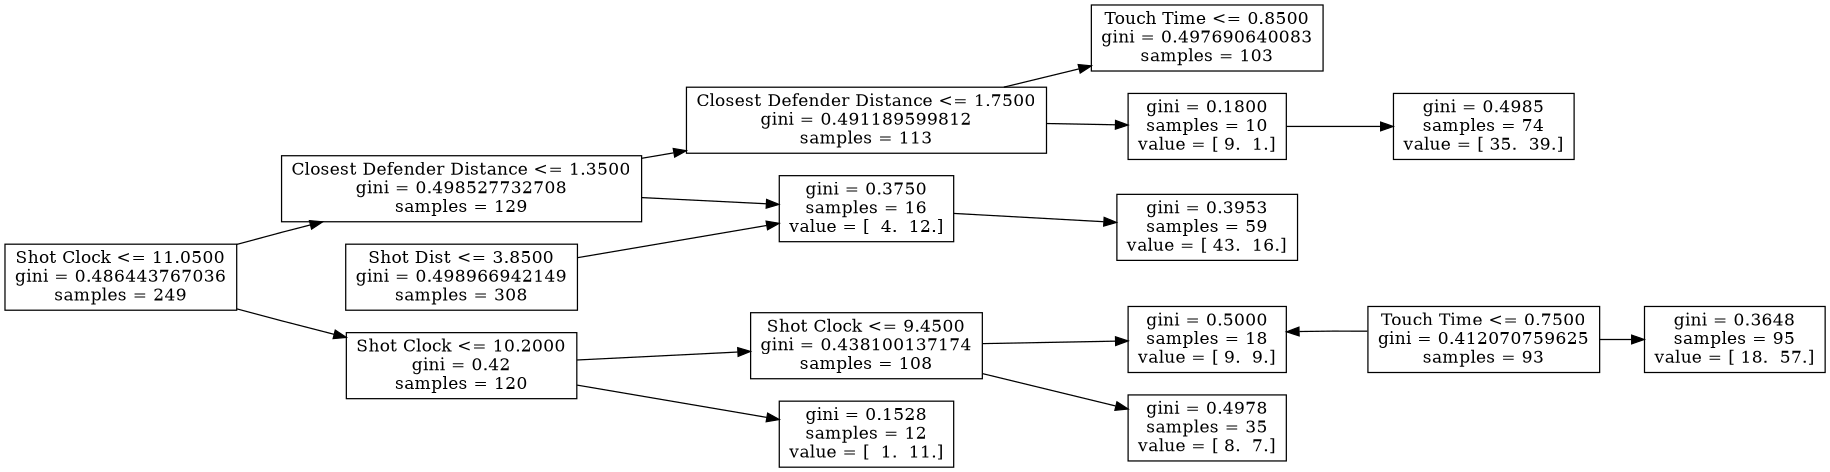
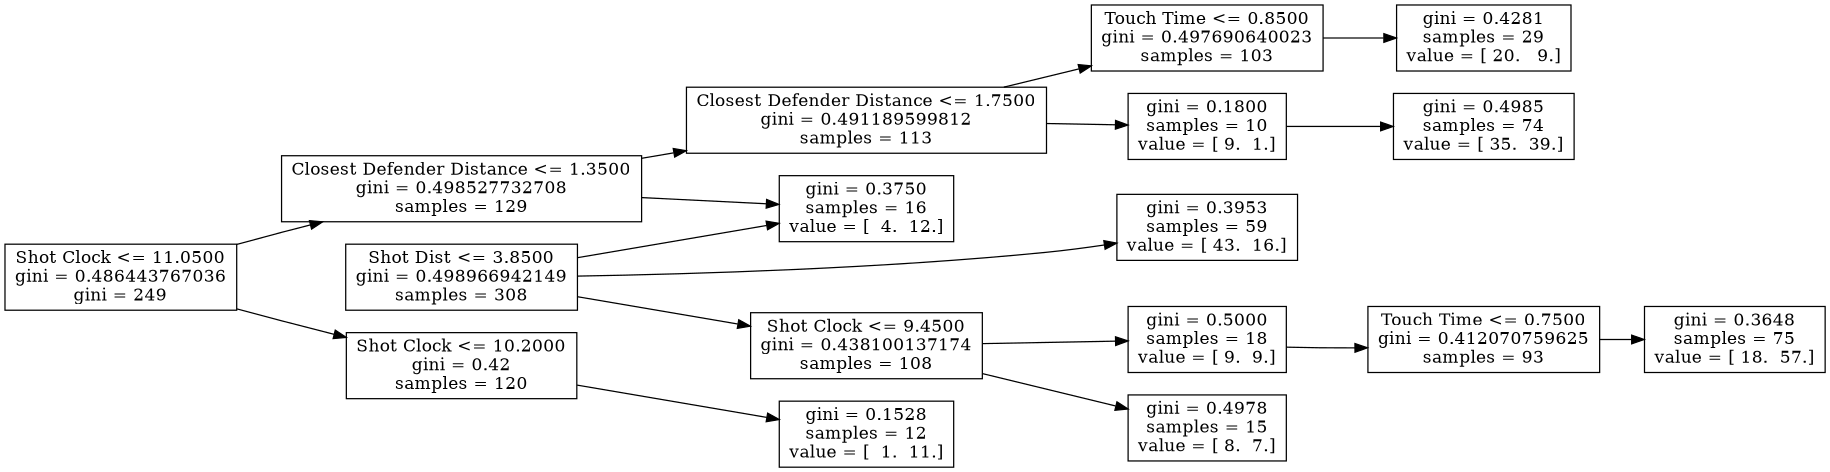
(1207, 38) -> (1207, 38)
none -> (1484, 38)
(1029, 218) -> (841, 267)
(121, 277) -> (121, 277)
(1333, 331) -> (1321, 348)
(1735, 339) -> (1735, 339)
(657, 356) -> (658, 310)
(1207, 428) -> (1207, 428)
